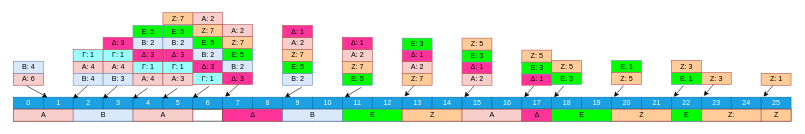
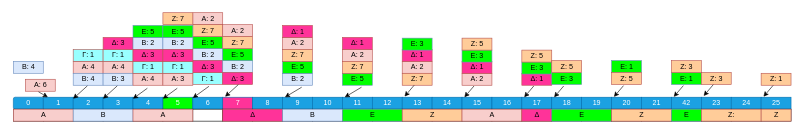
(27, 80) -> (39, 86)
(27, 104) -> (27, 104)
(177, 104) -> (177, 104)
(237, 104) -> (237, 104)
(688, 104) -> (688, 104)
